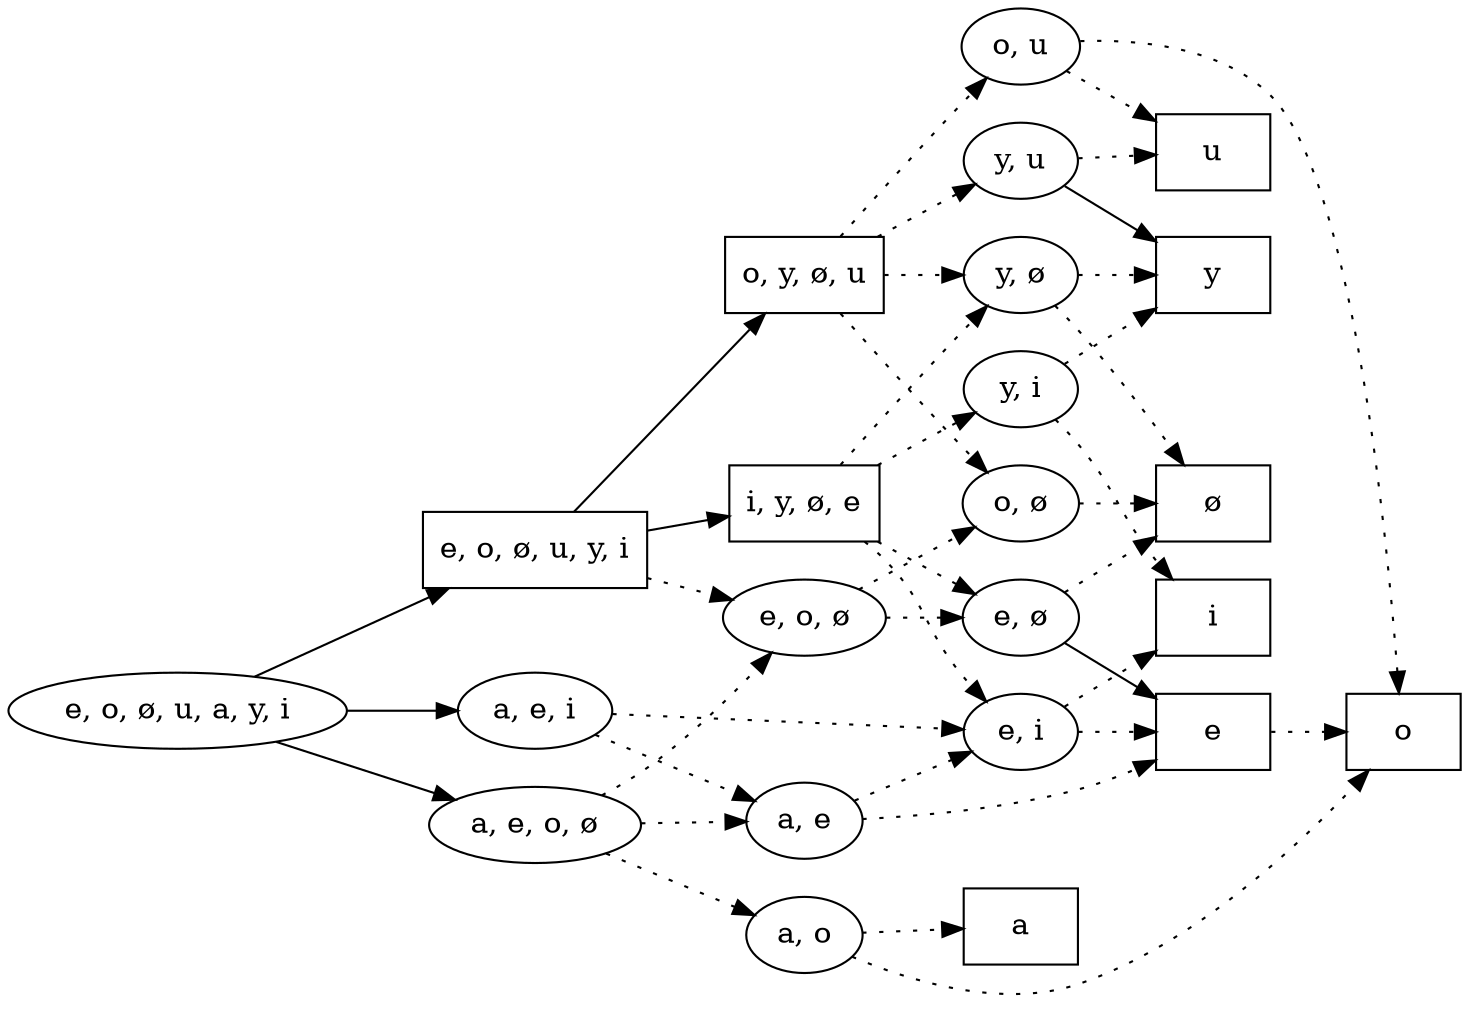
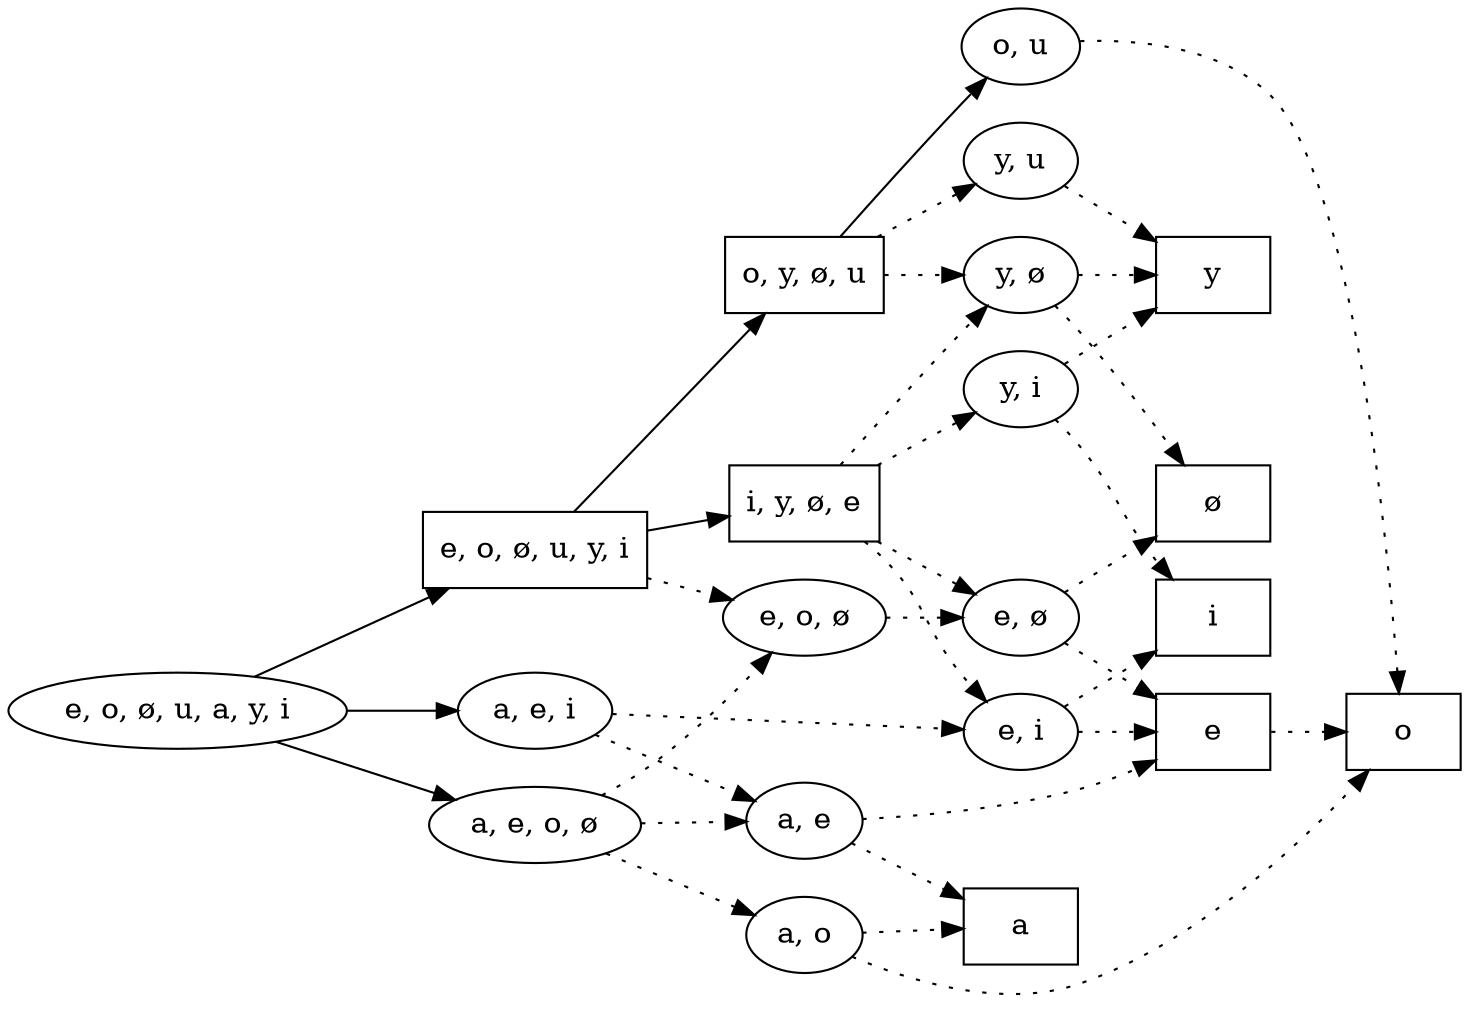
(1213, 152) -> none
(905, 165) -> (905, 165)
(1101, 208) -> (1101, 208)
(1021, 503) -> none
(1101, 665) -> (1101, 665)
(903, 780) -> (898, 866)
